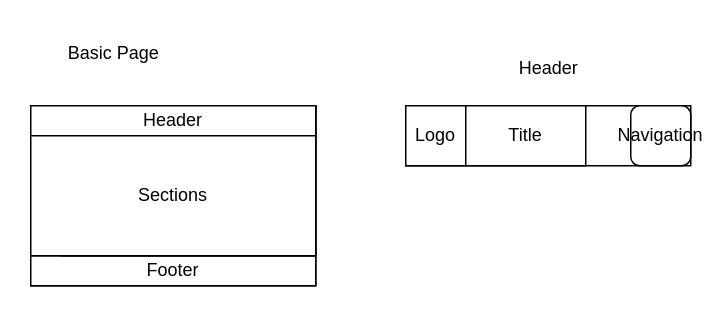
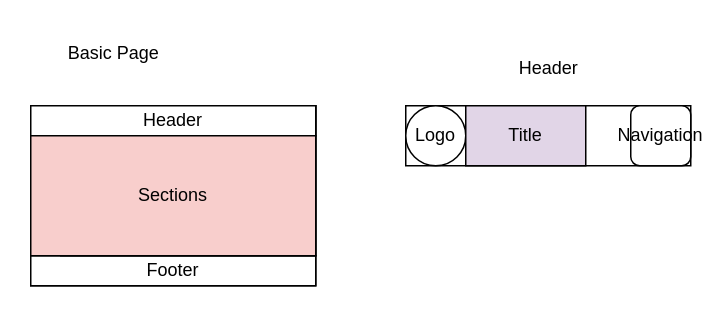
(436, 136) -> (436, 136)
(526, 136) -> (526, 136)
(173, 196) -> (173, 196)
